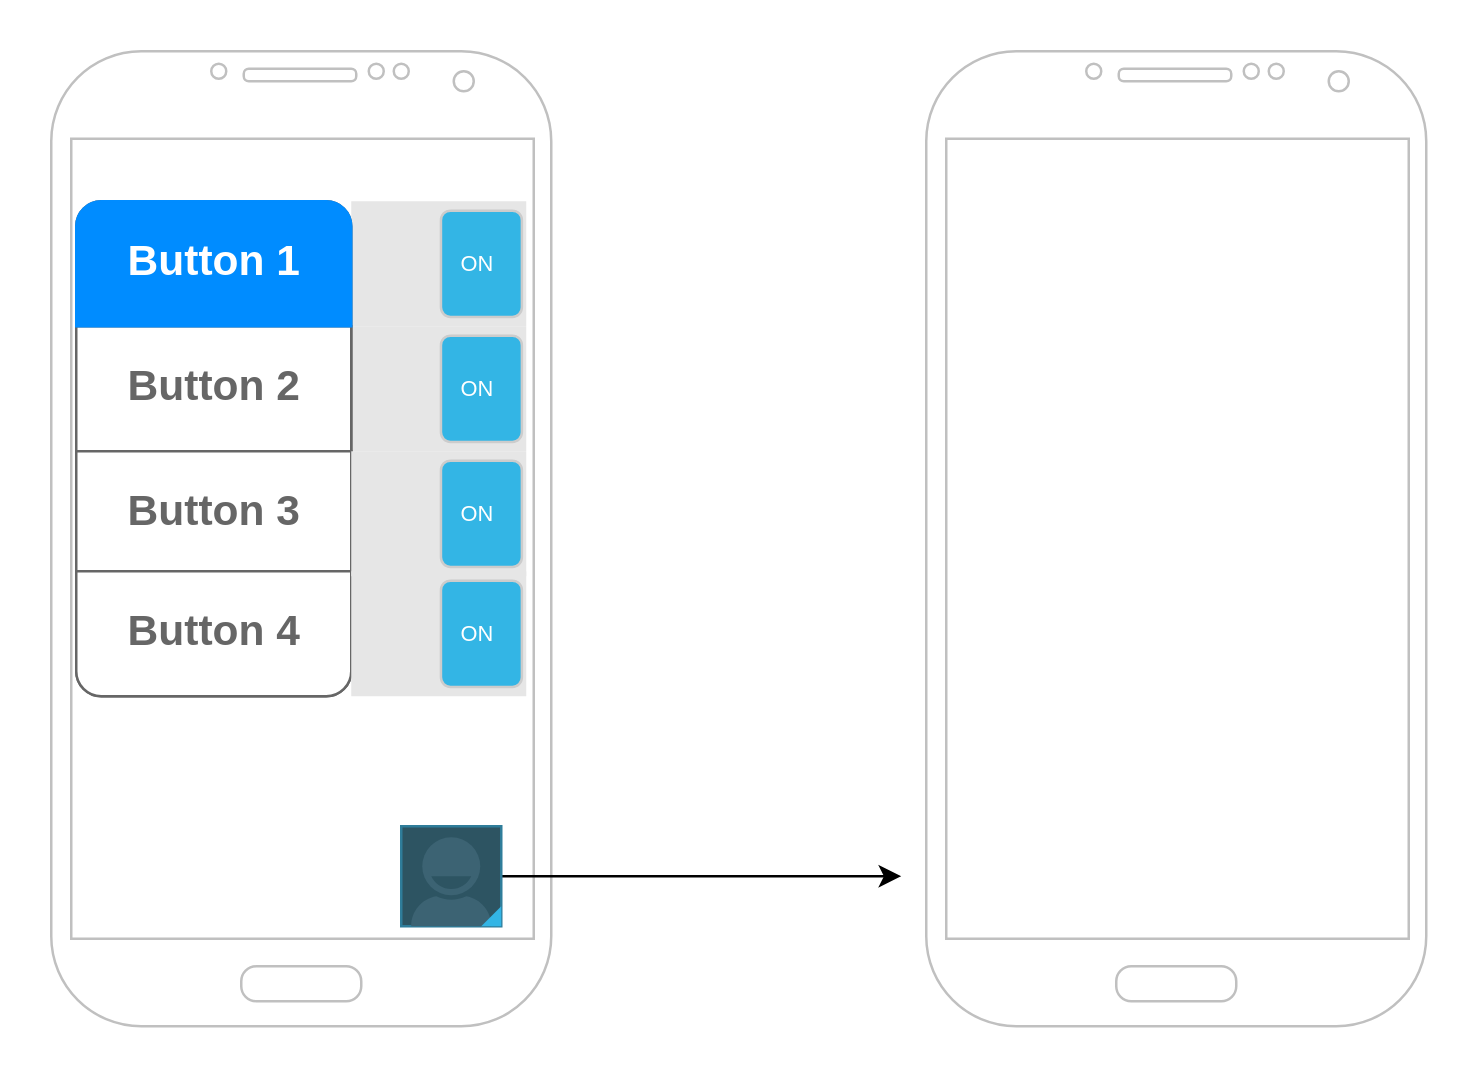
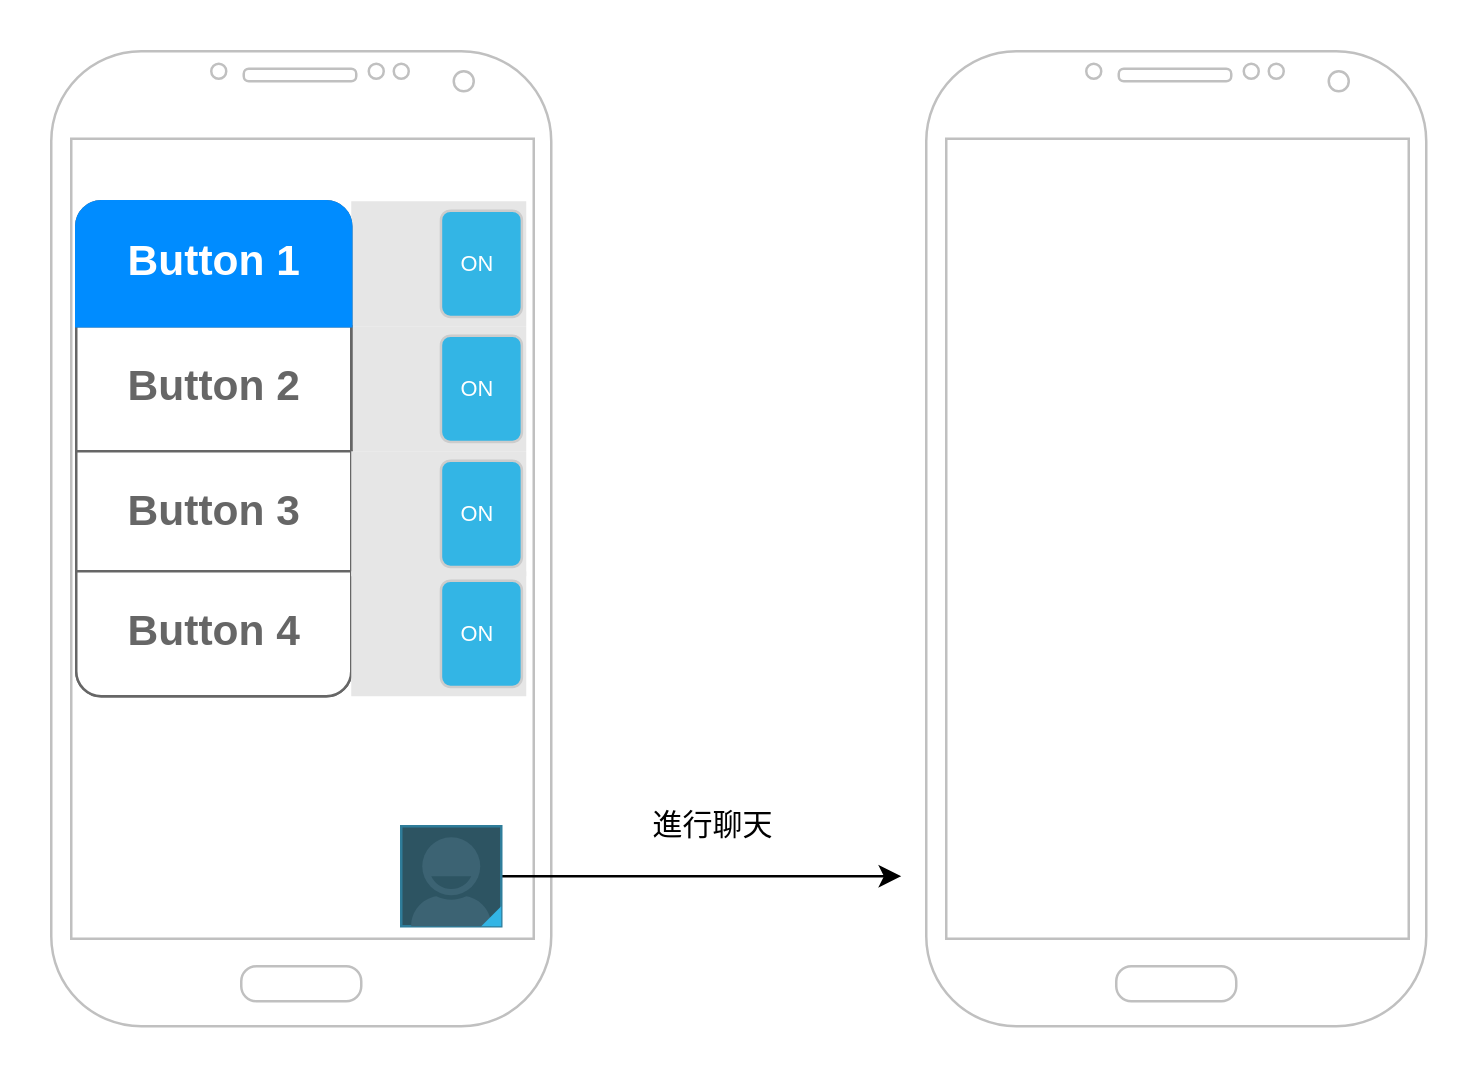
none -> (714, 826)
